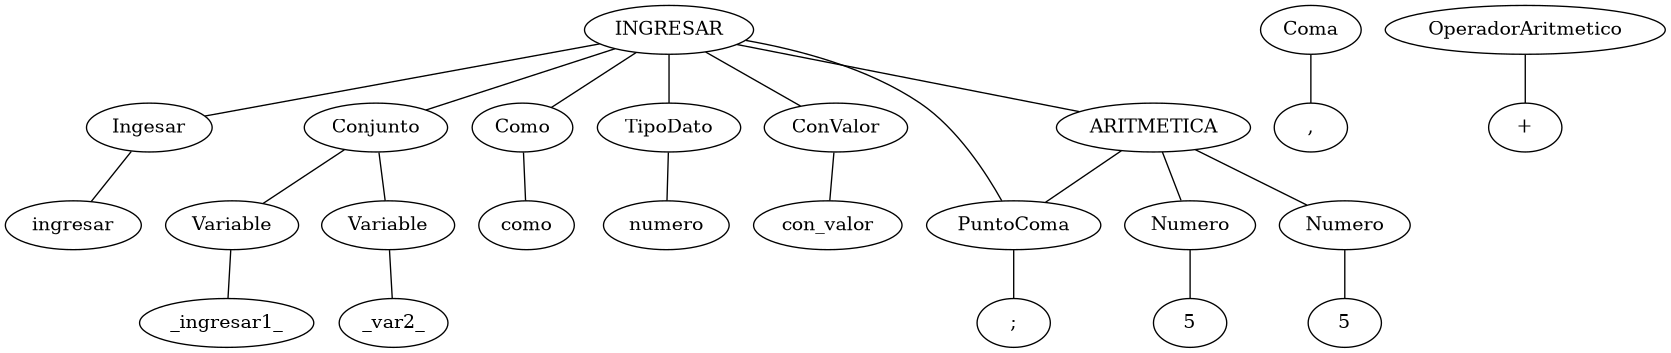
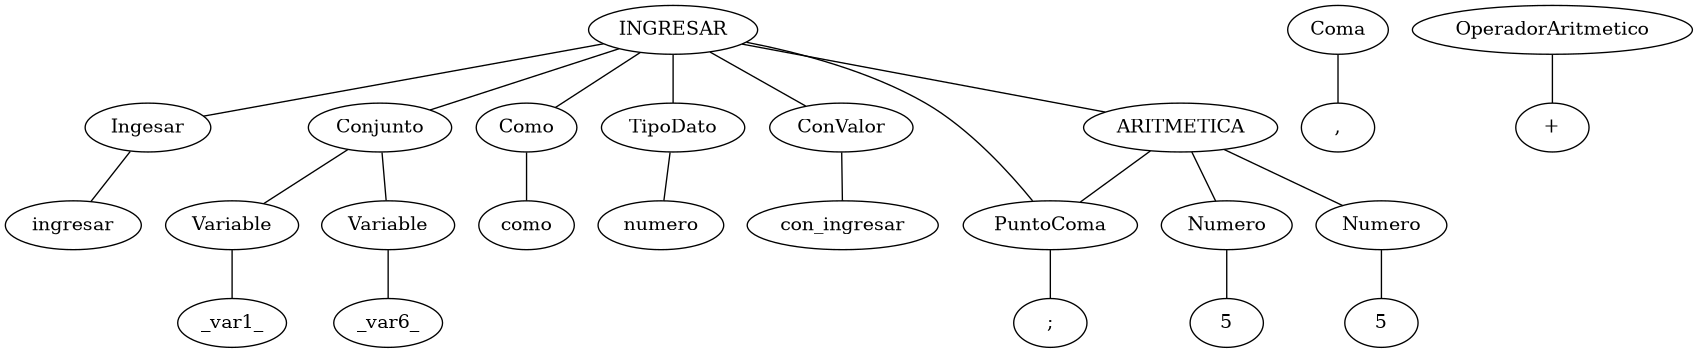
(828, 225) -> (843, 225)
(227, 323) -> (232, 323)
(394, 323) -> (388, 323)
